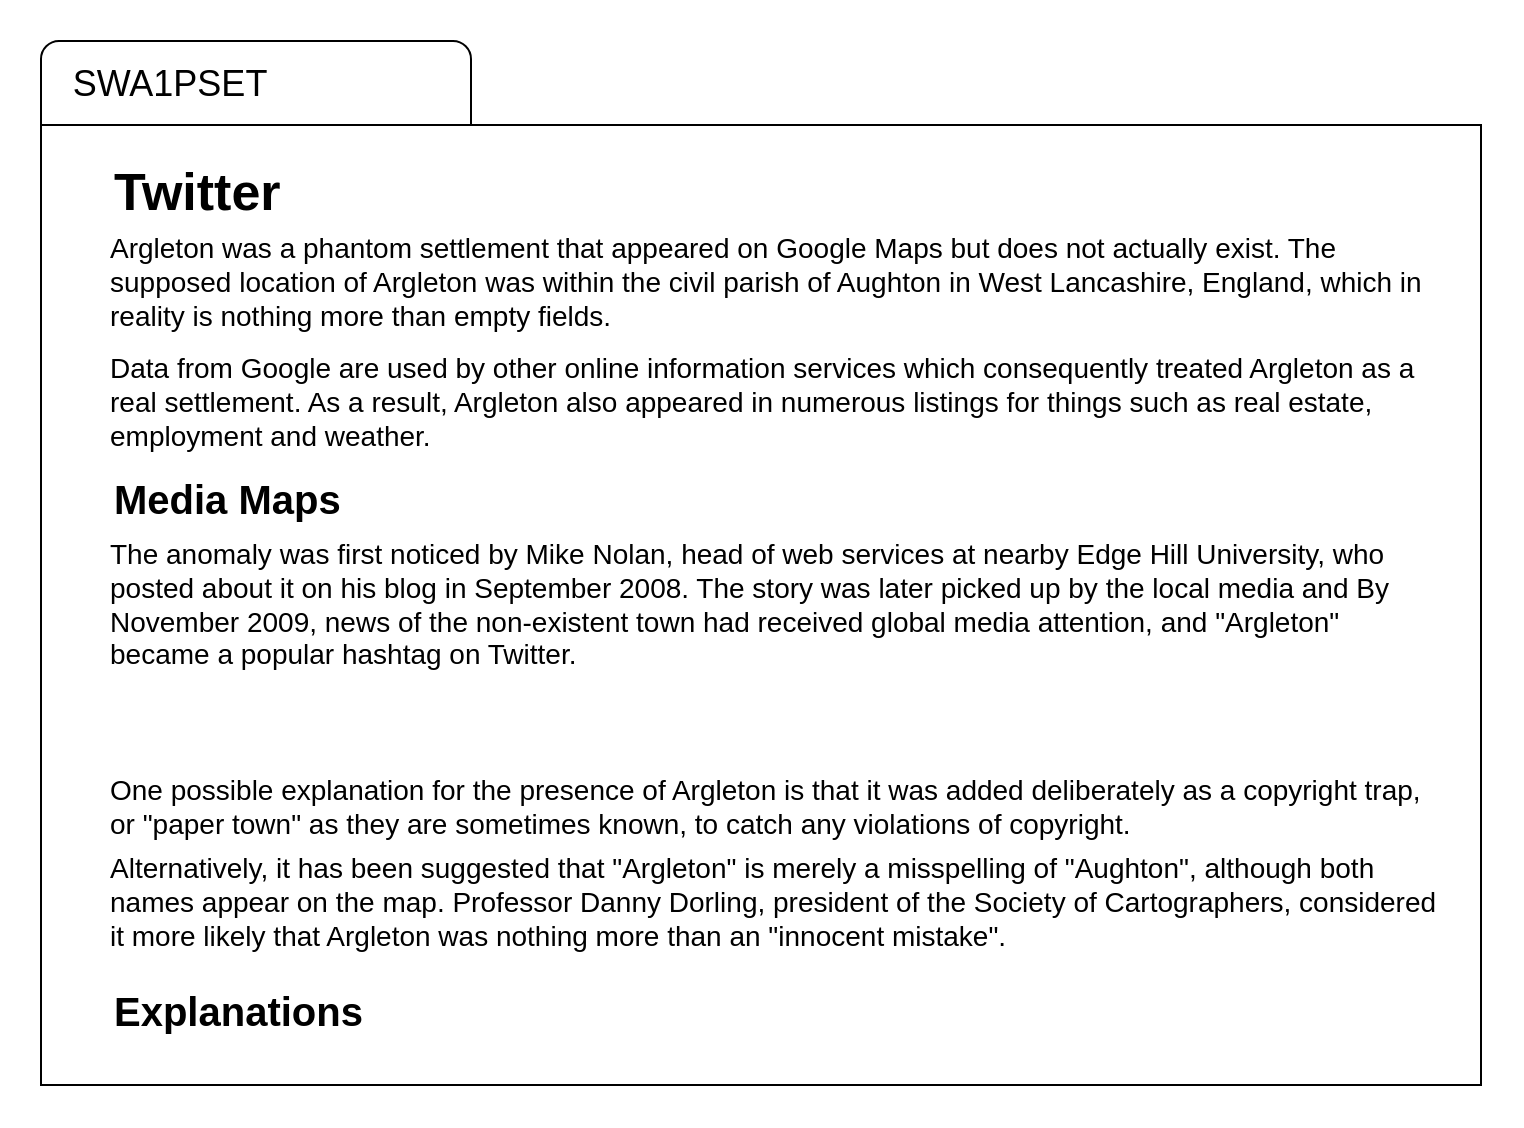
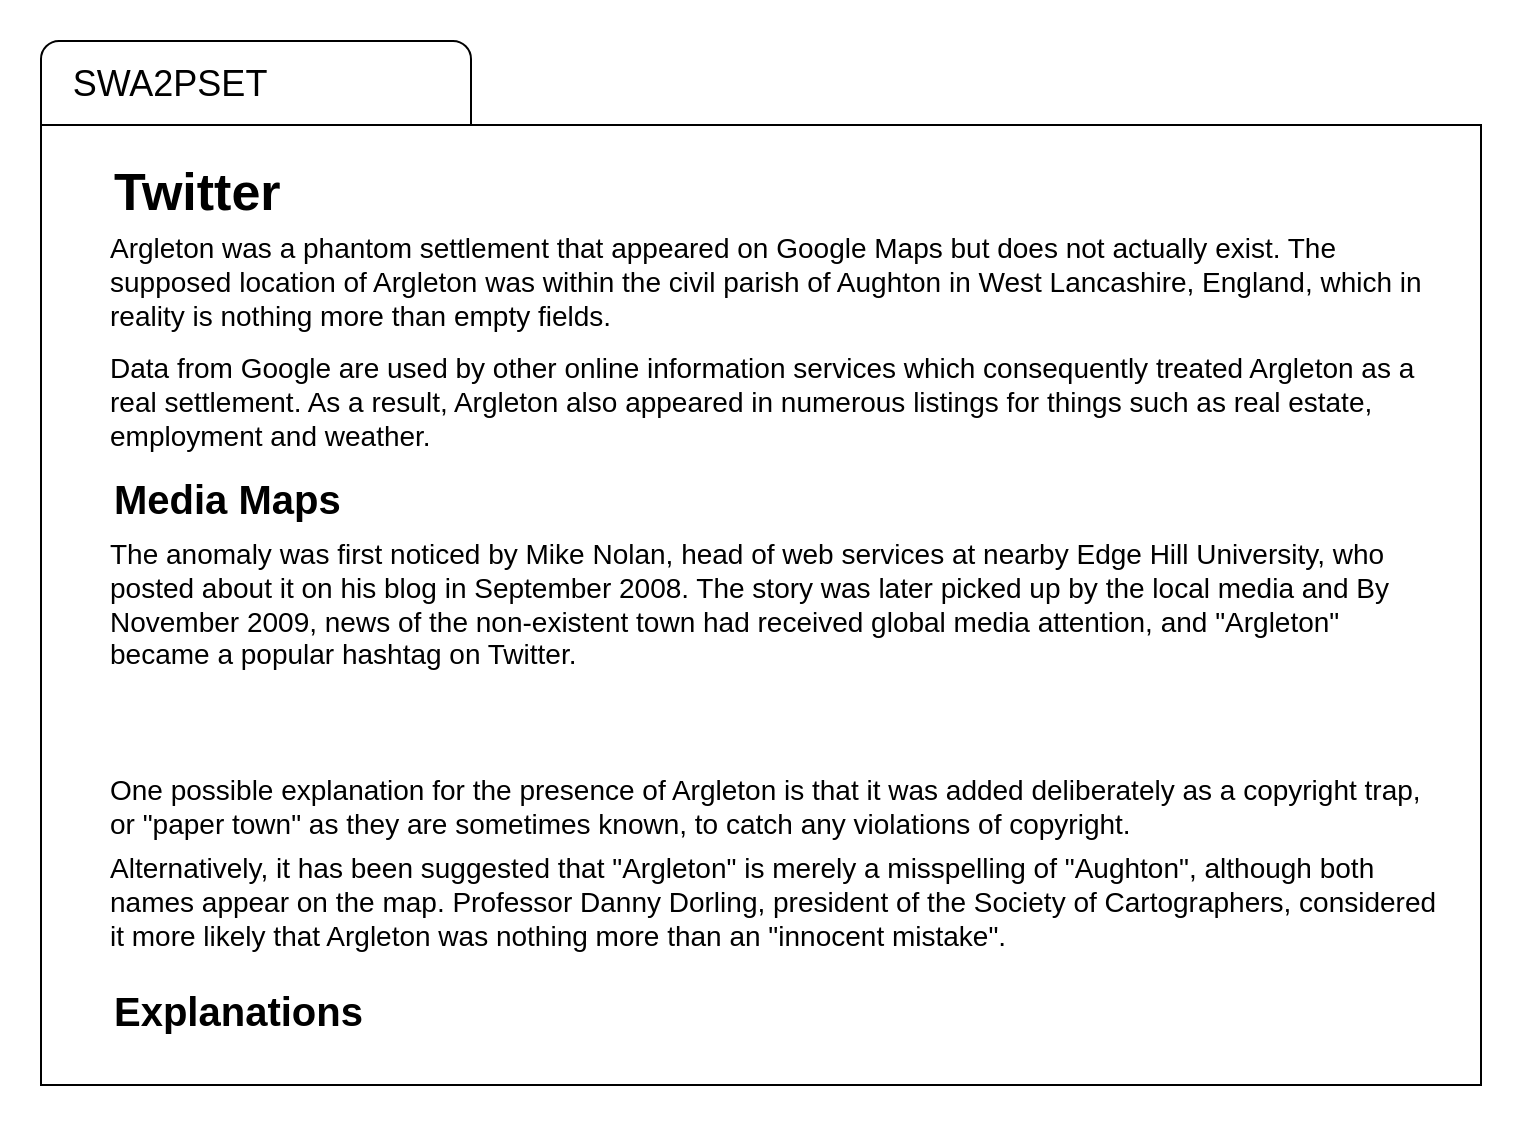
(171, 85) -> (171, 85)
